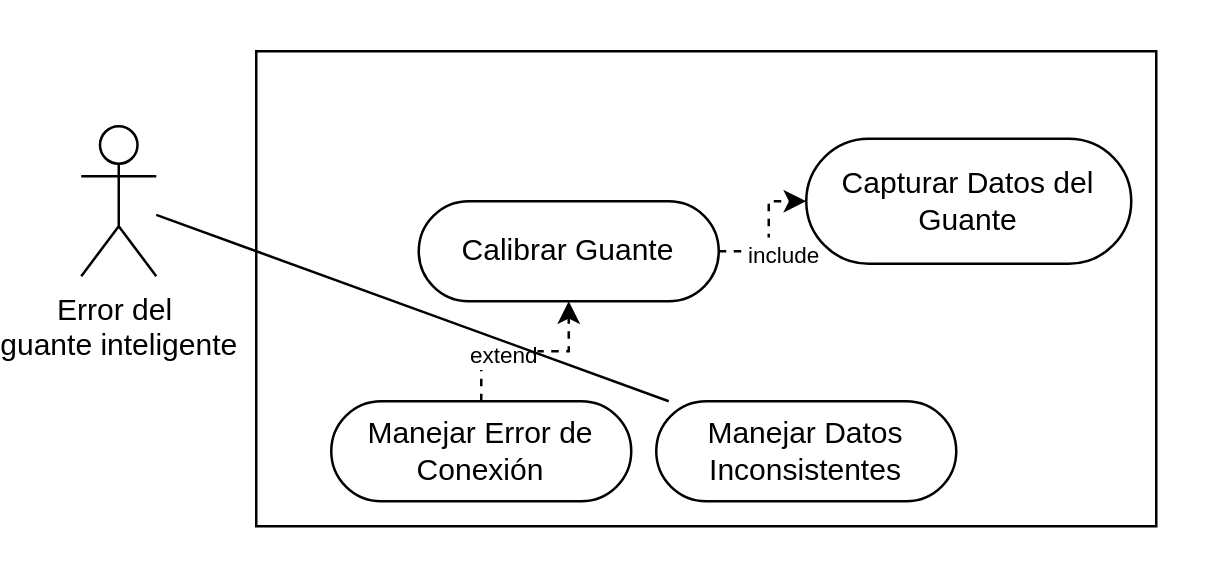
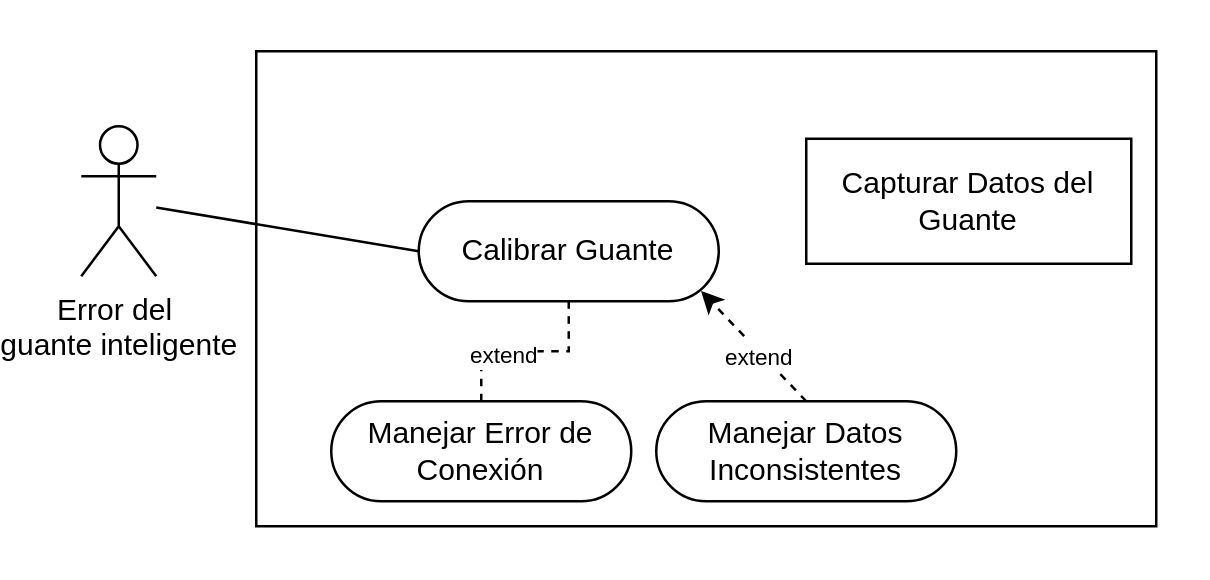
(969, 201) -> (969, 201)
(769, 209) -> none
(338, 281) -> (288, 229)
(569, 319) -> (569, 312)
none -> (729, 320)
